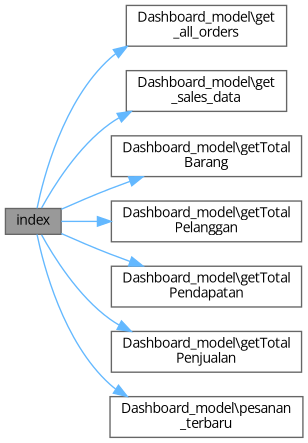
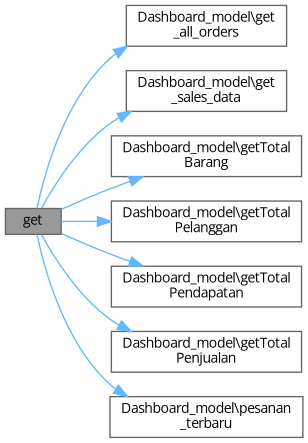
(33, 221) -> (33, 221)
